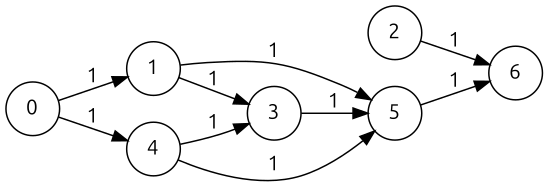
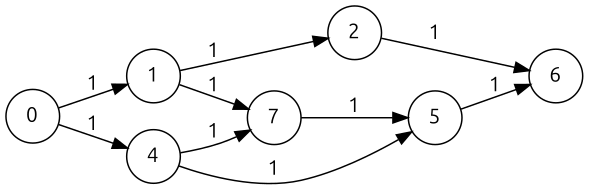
(271, 63) -> (247, 56)
(274, 113) -> (274, 118)
